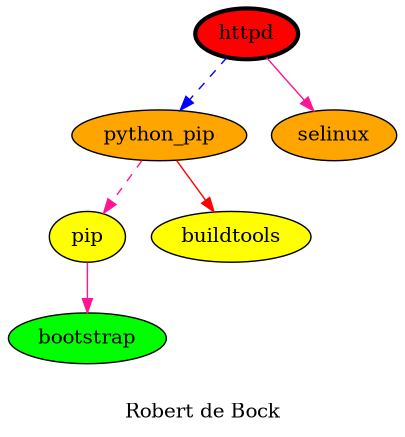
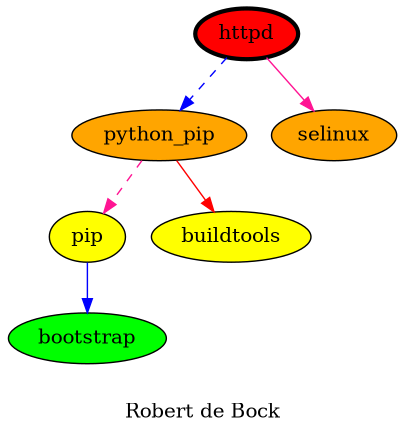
(87, 281) -> (87, 281)
